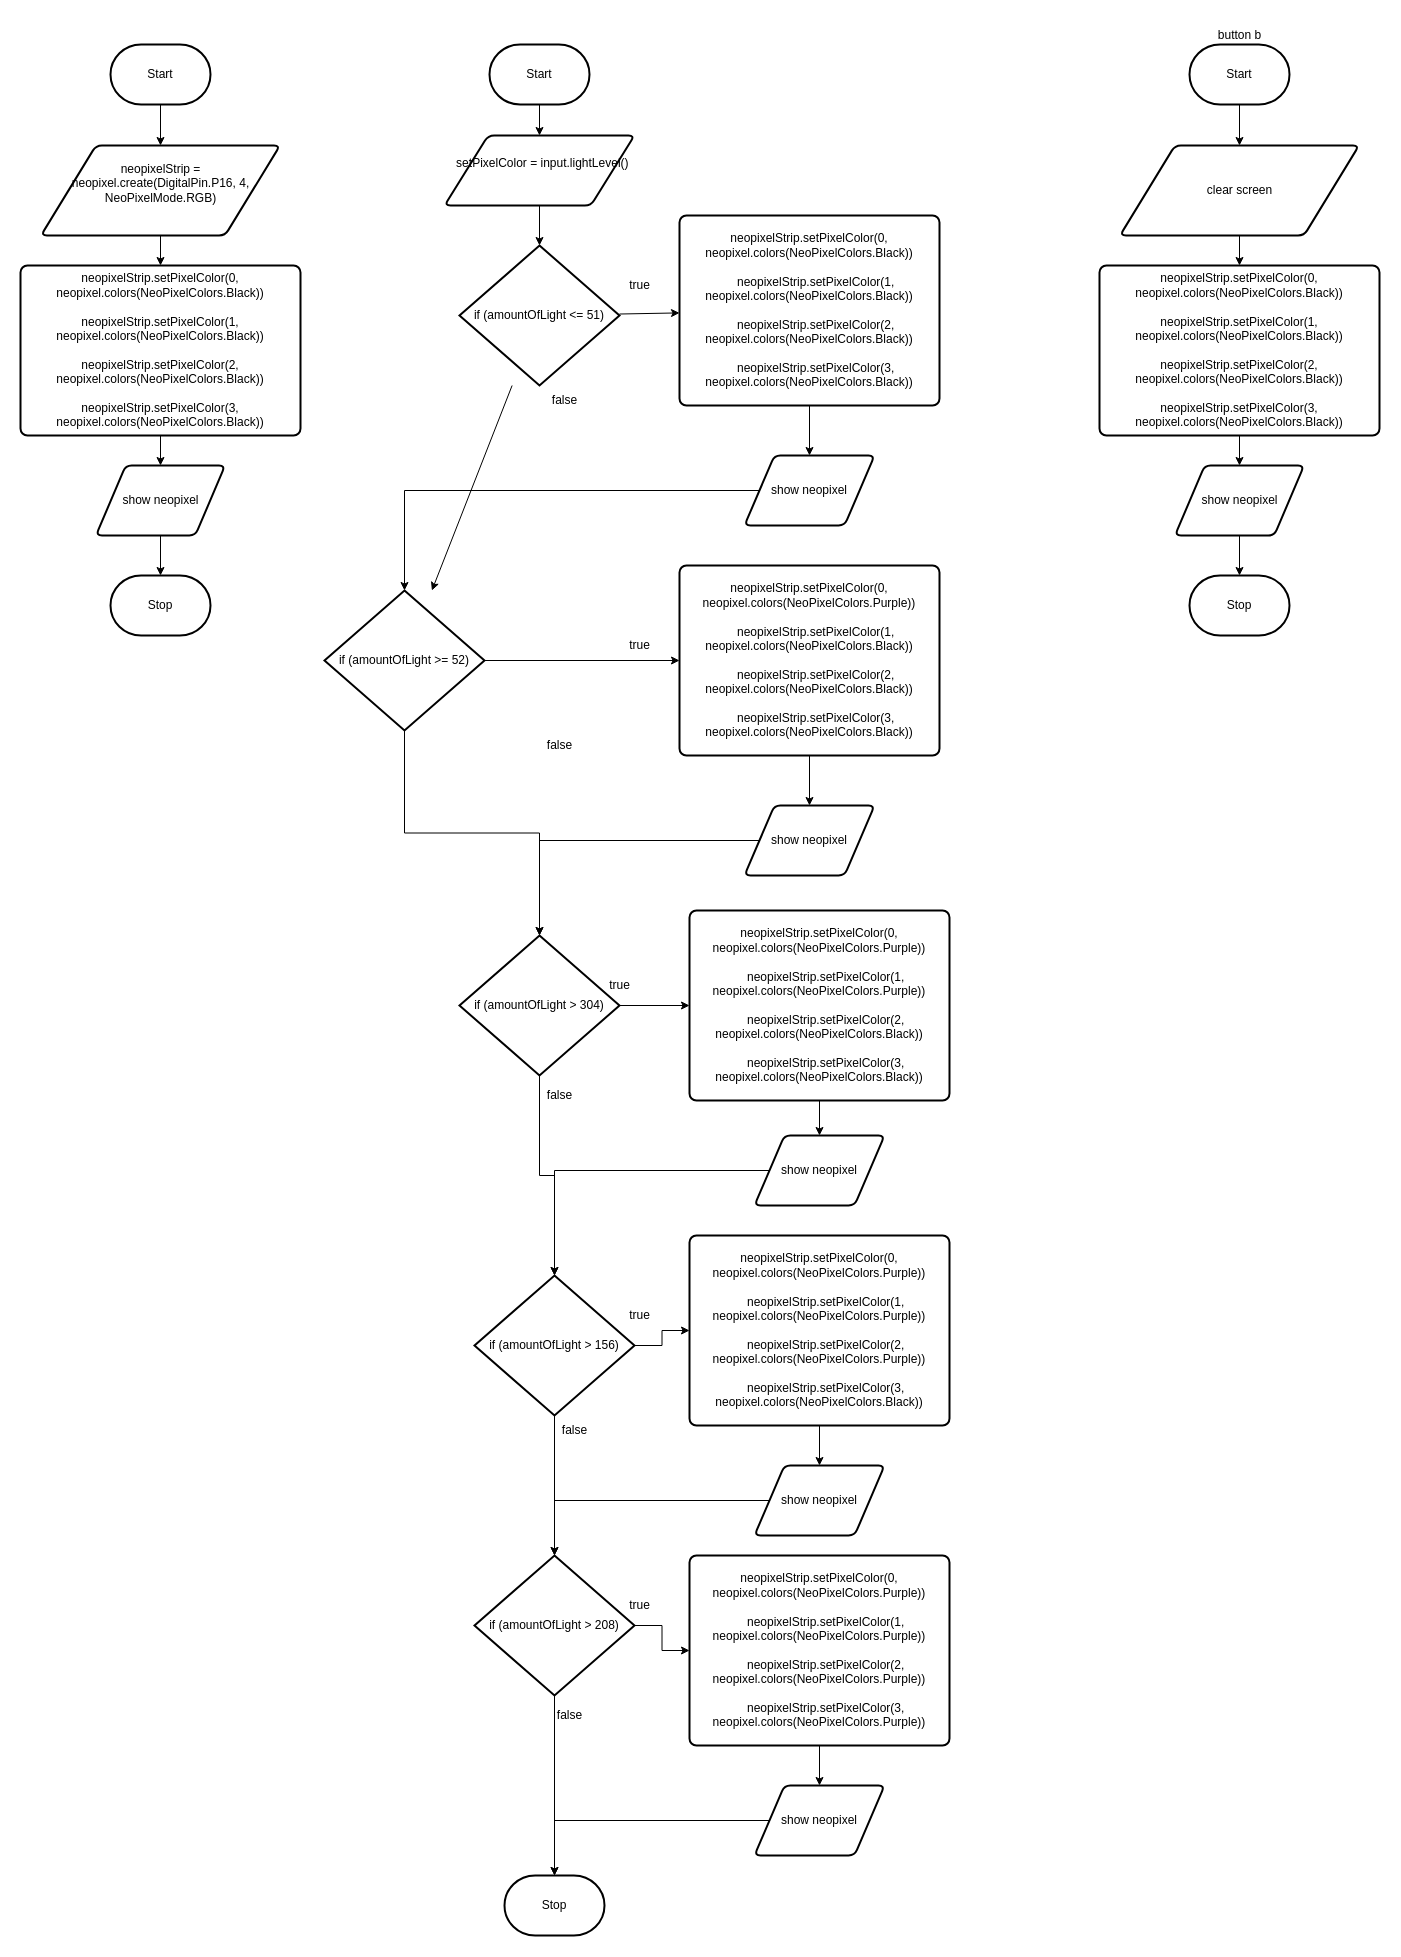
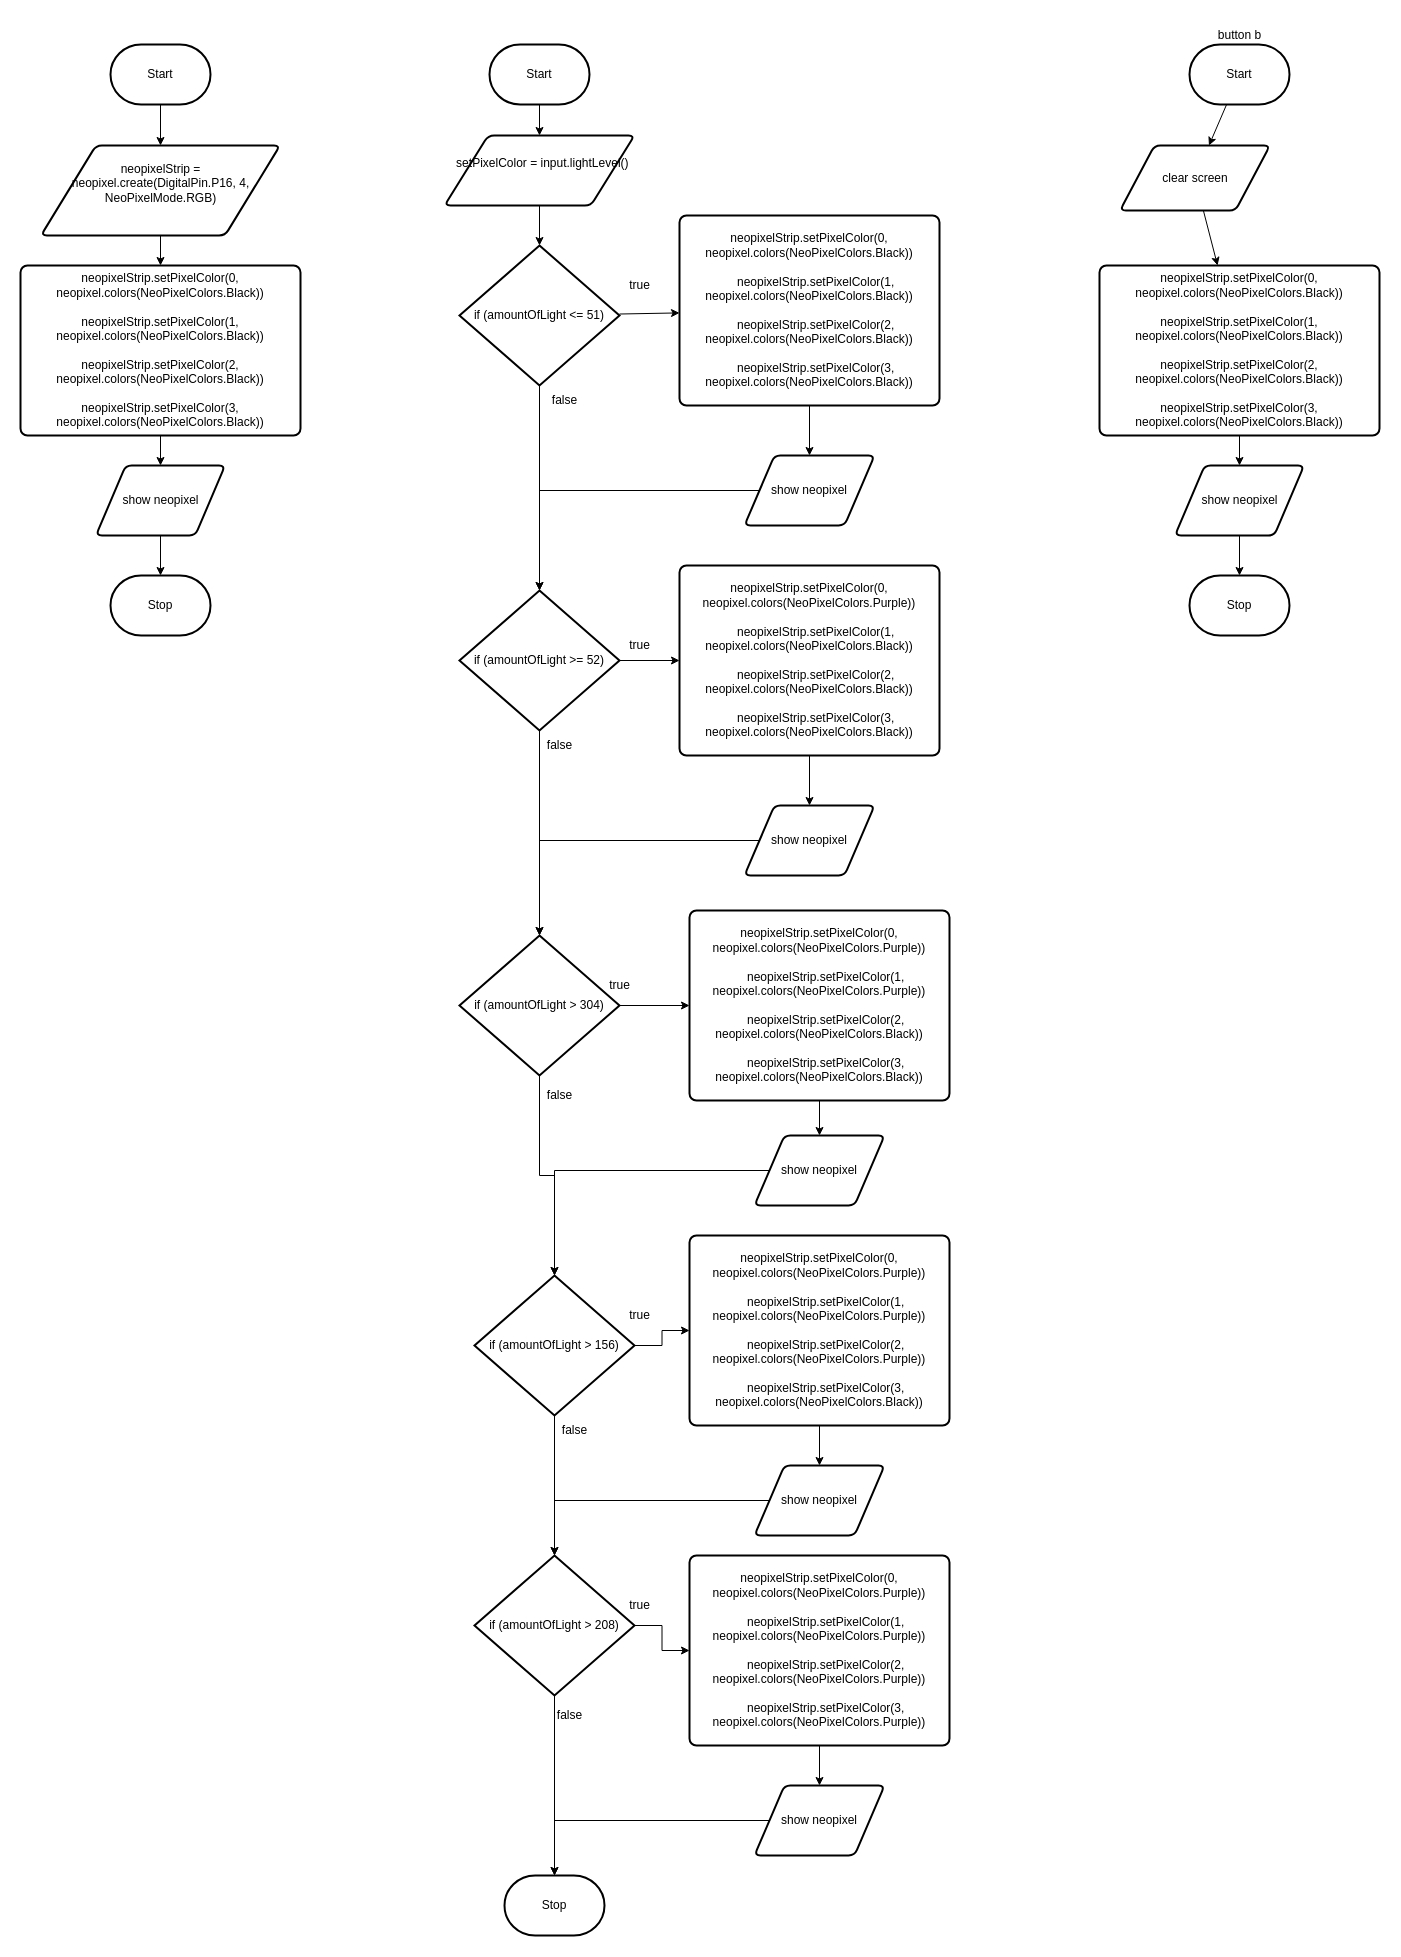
(1240, 191) -> (1195, 178)
(405, 661) -> (540, 661)
